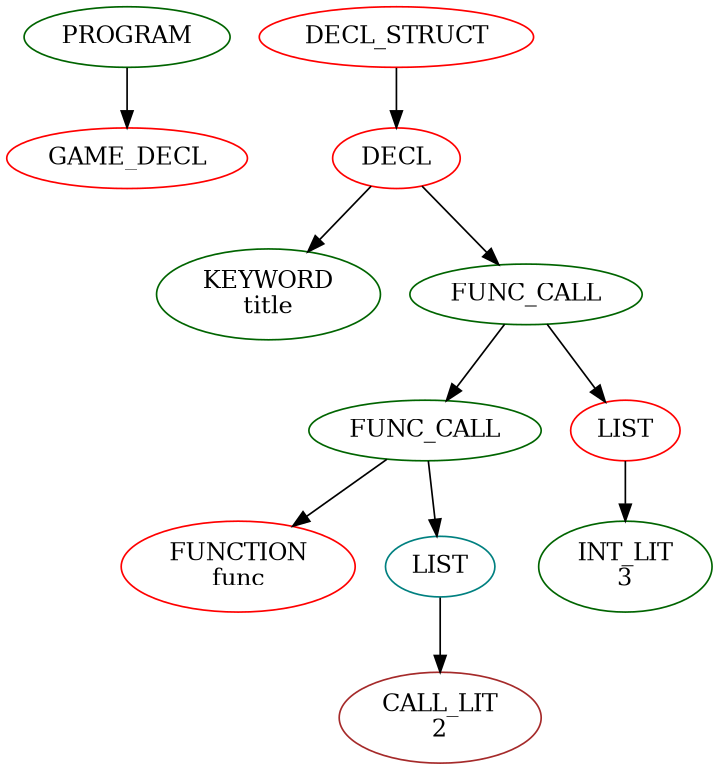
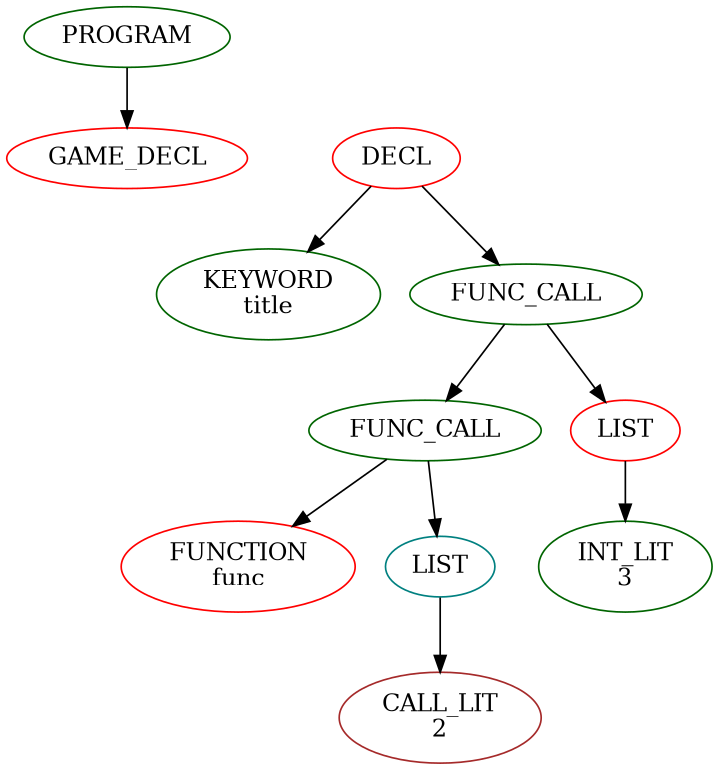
(396, 37) -> none
